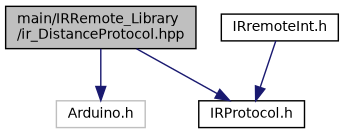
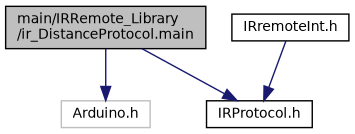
(101, 27) -> (106, 27)
